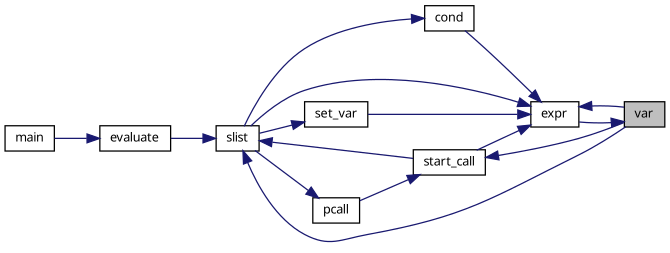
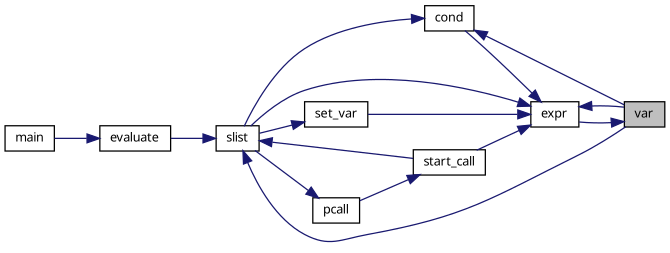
(562, 143) -> (555, 70)
